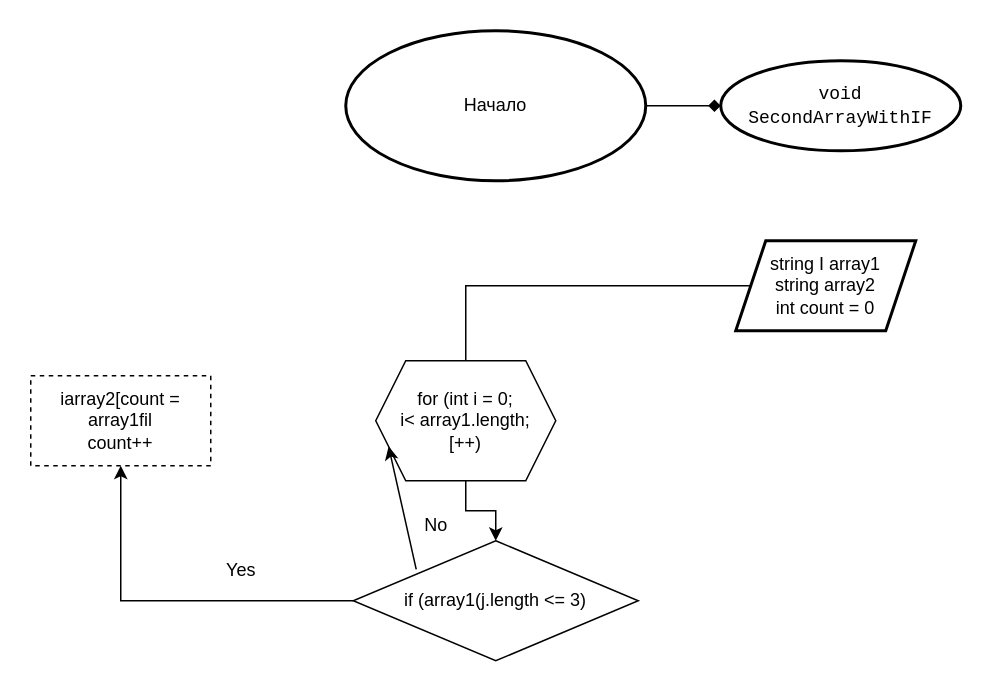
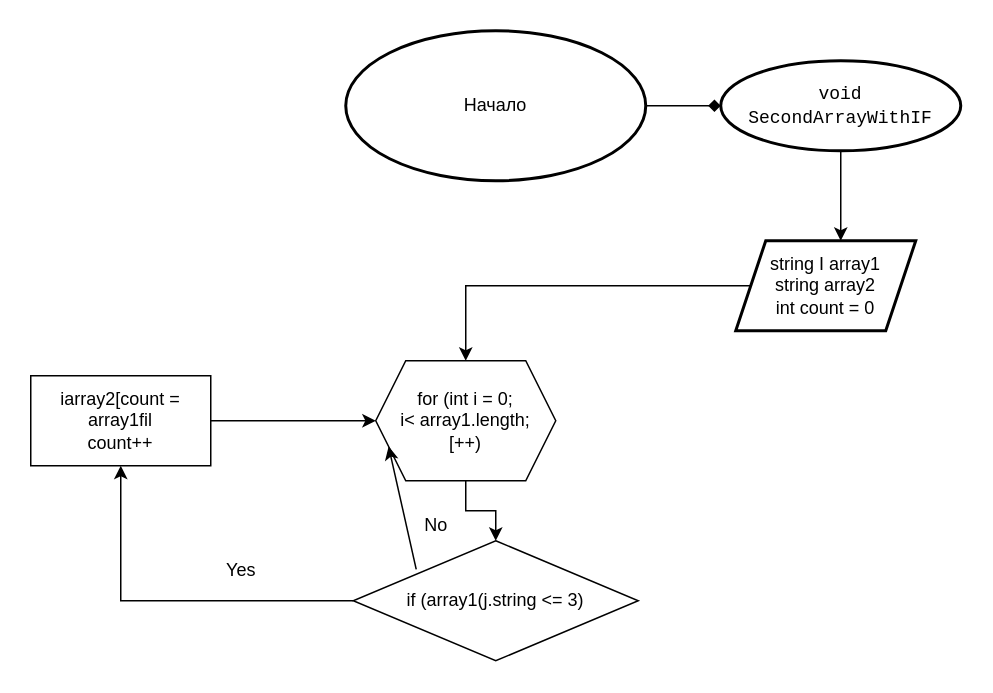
none -> (841, 191)
(466, 353) -> (466, 349)
(121, 421) -> (121, 421)
none -> (288, 421)
(496, 601) -> (496, 601)
